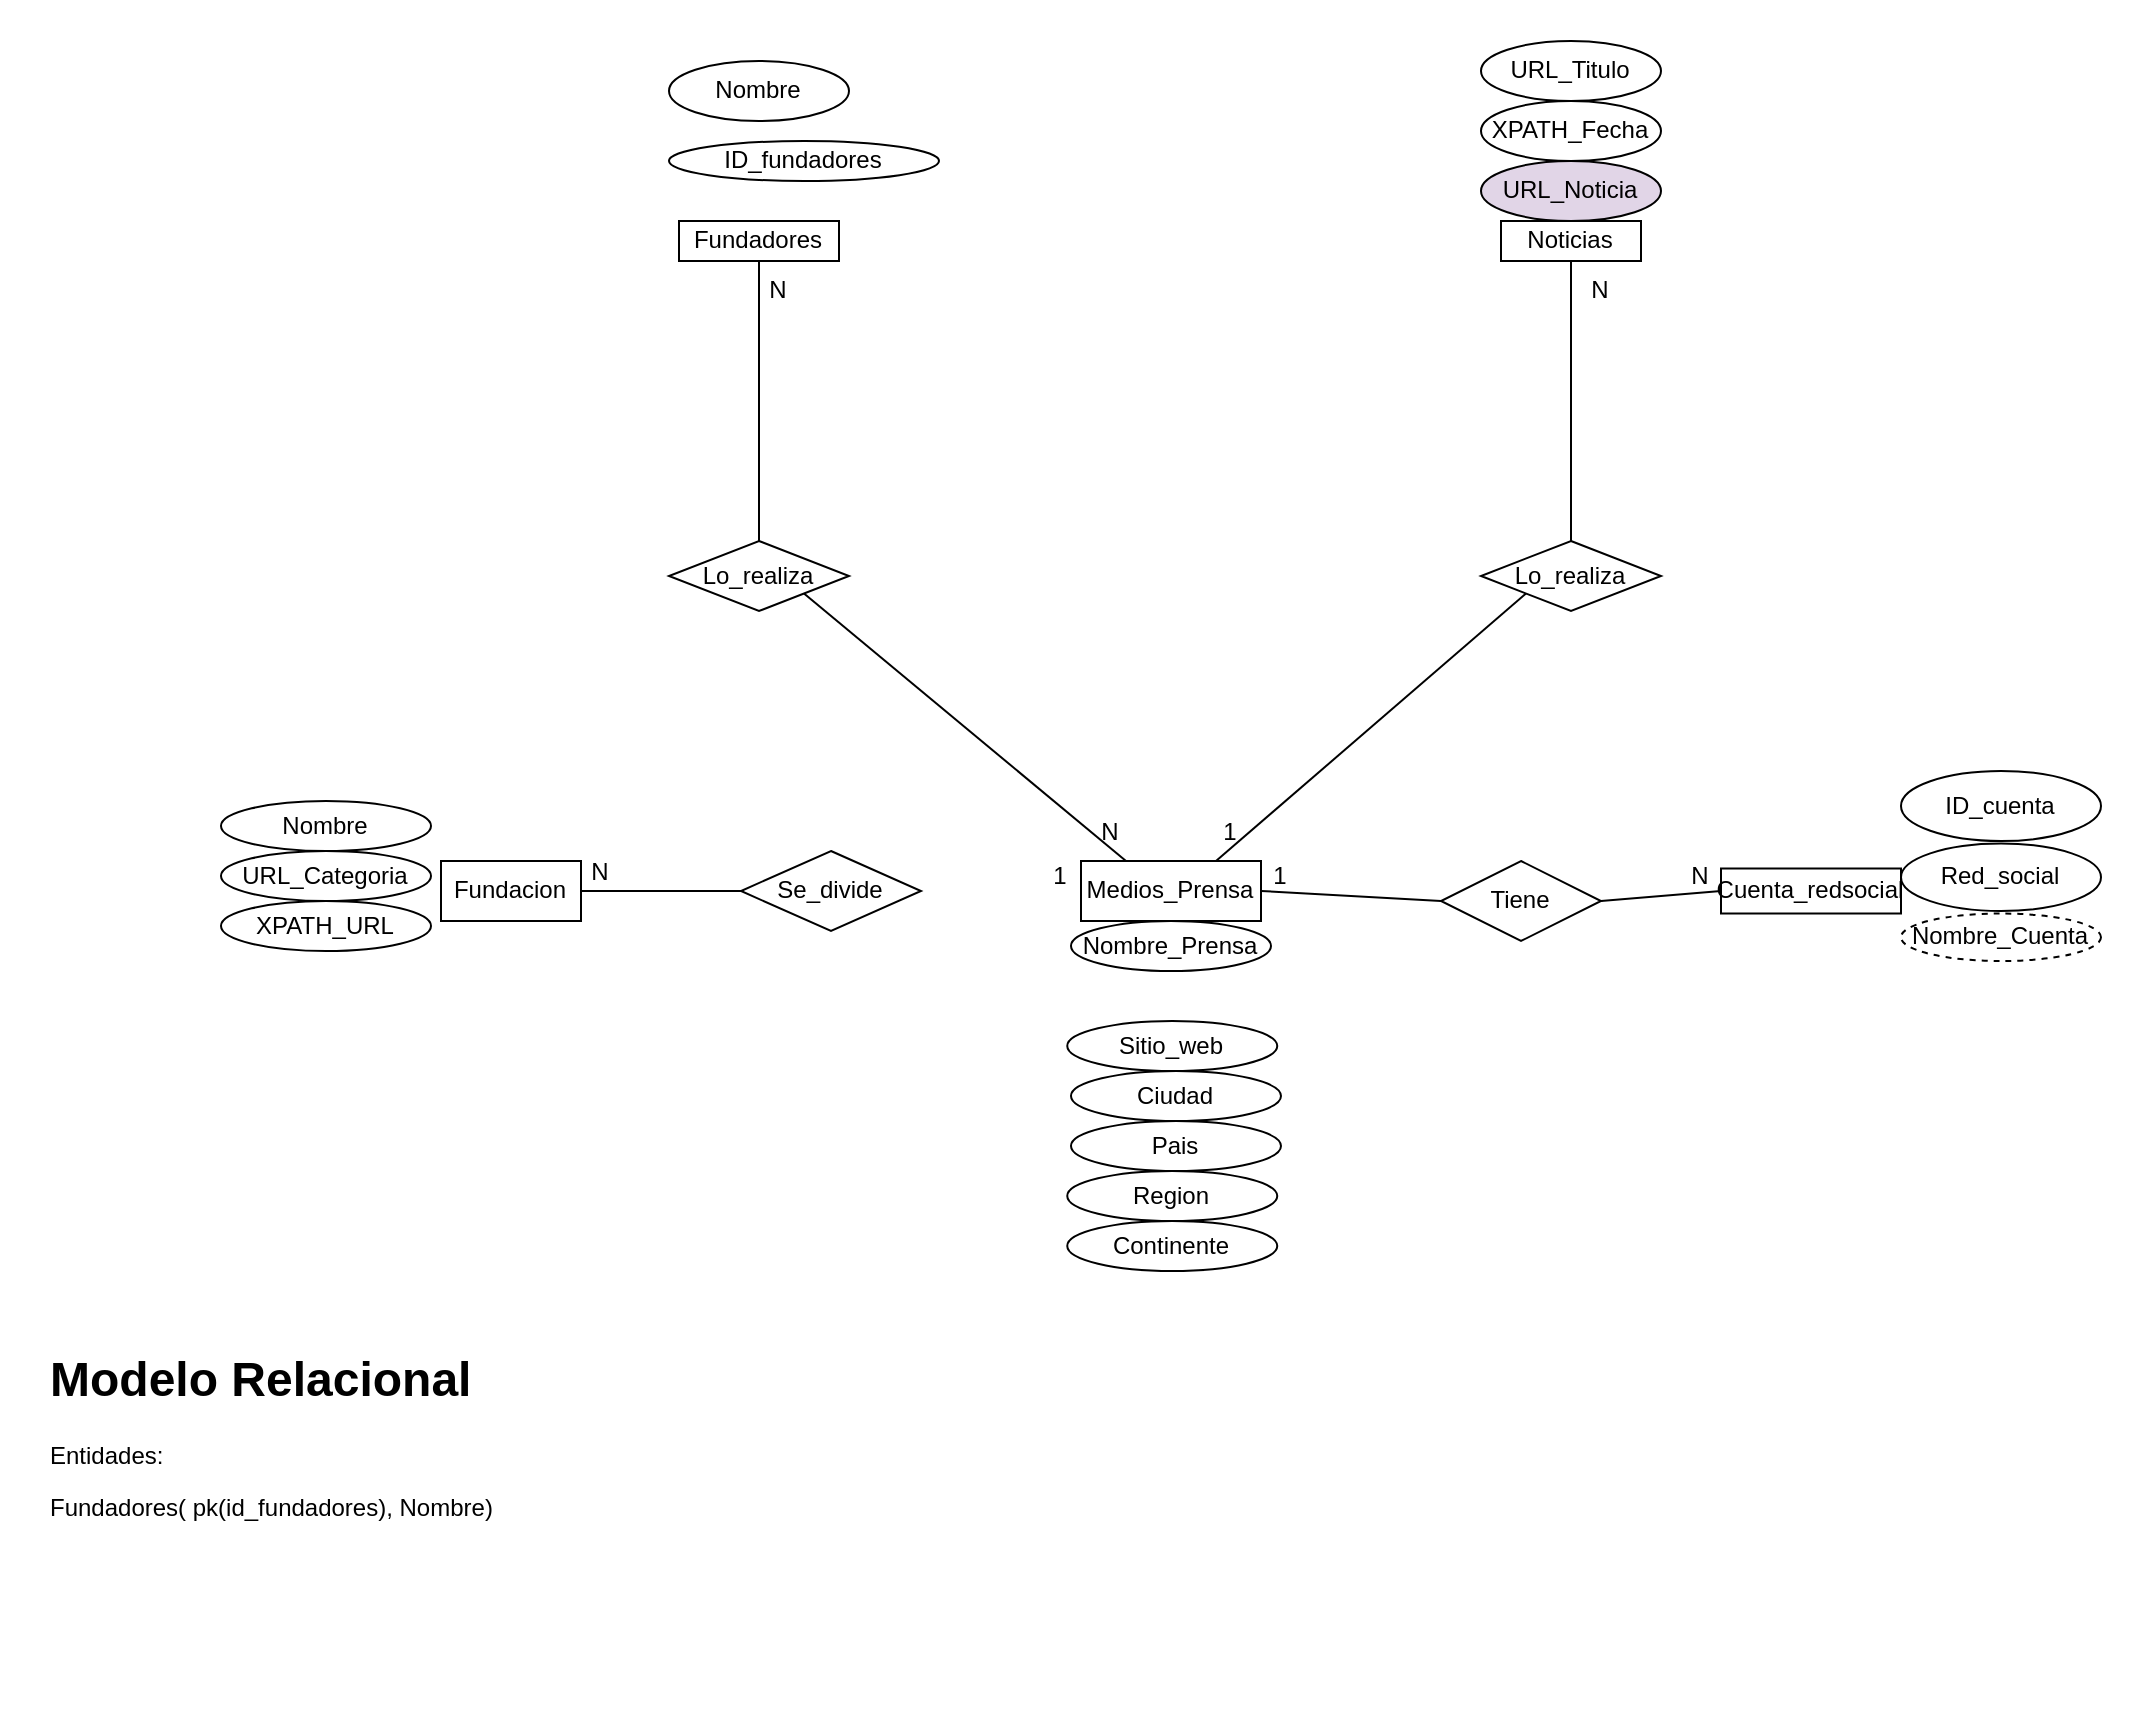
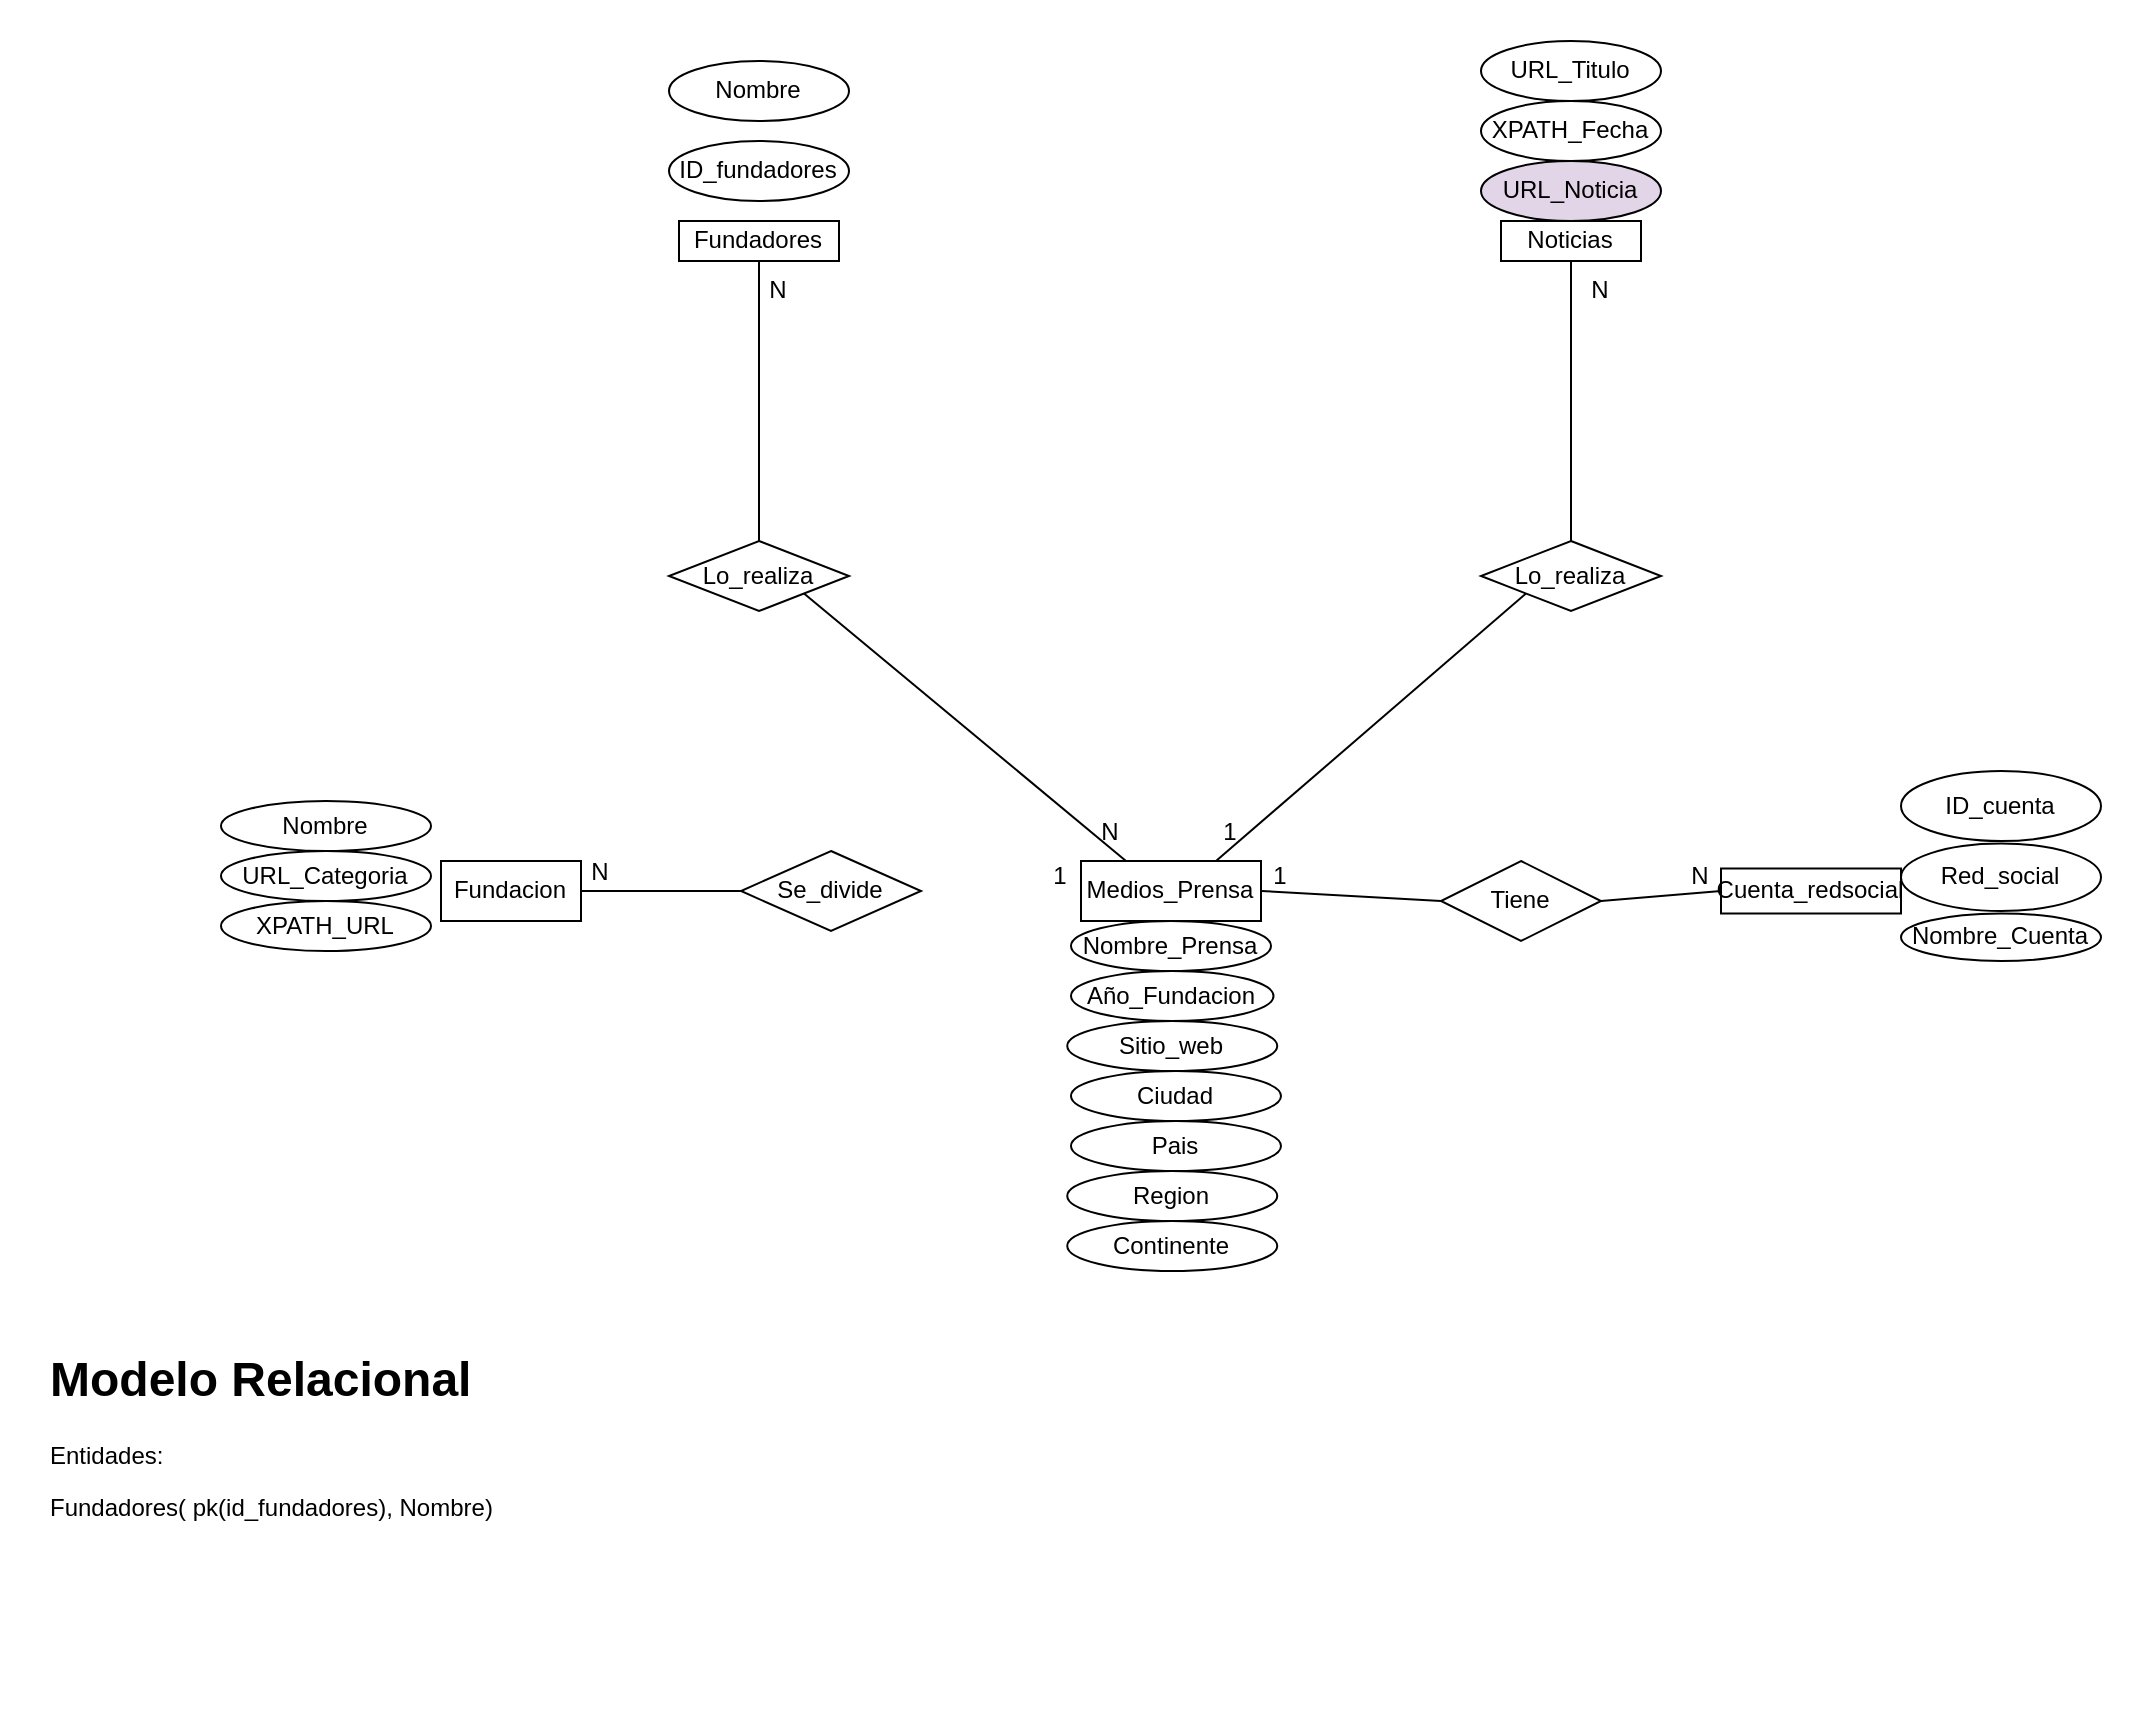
(804, 161) -> (759, 171)
(2001, 937) -> (2001, 937)
none -> (1172, 996)
